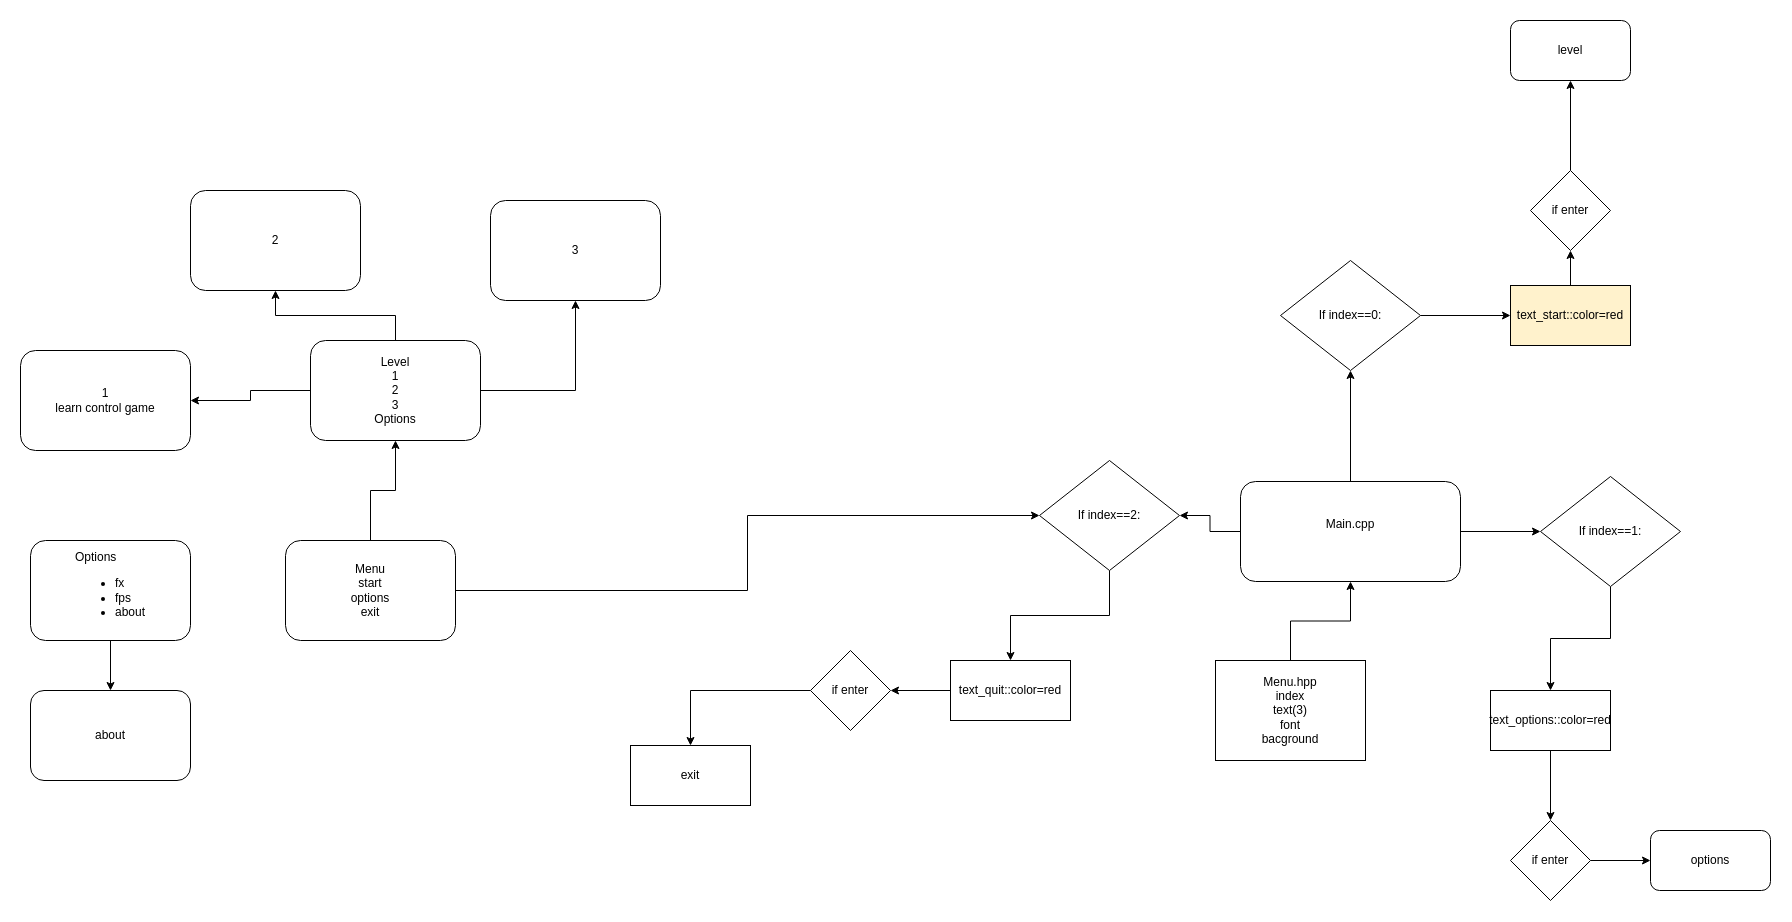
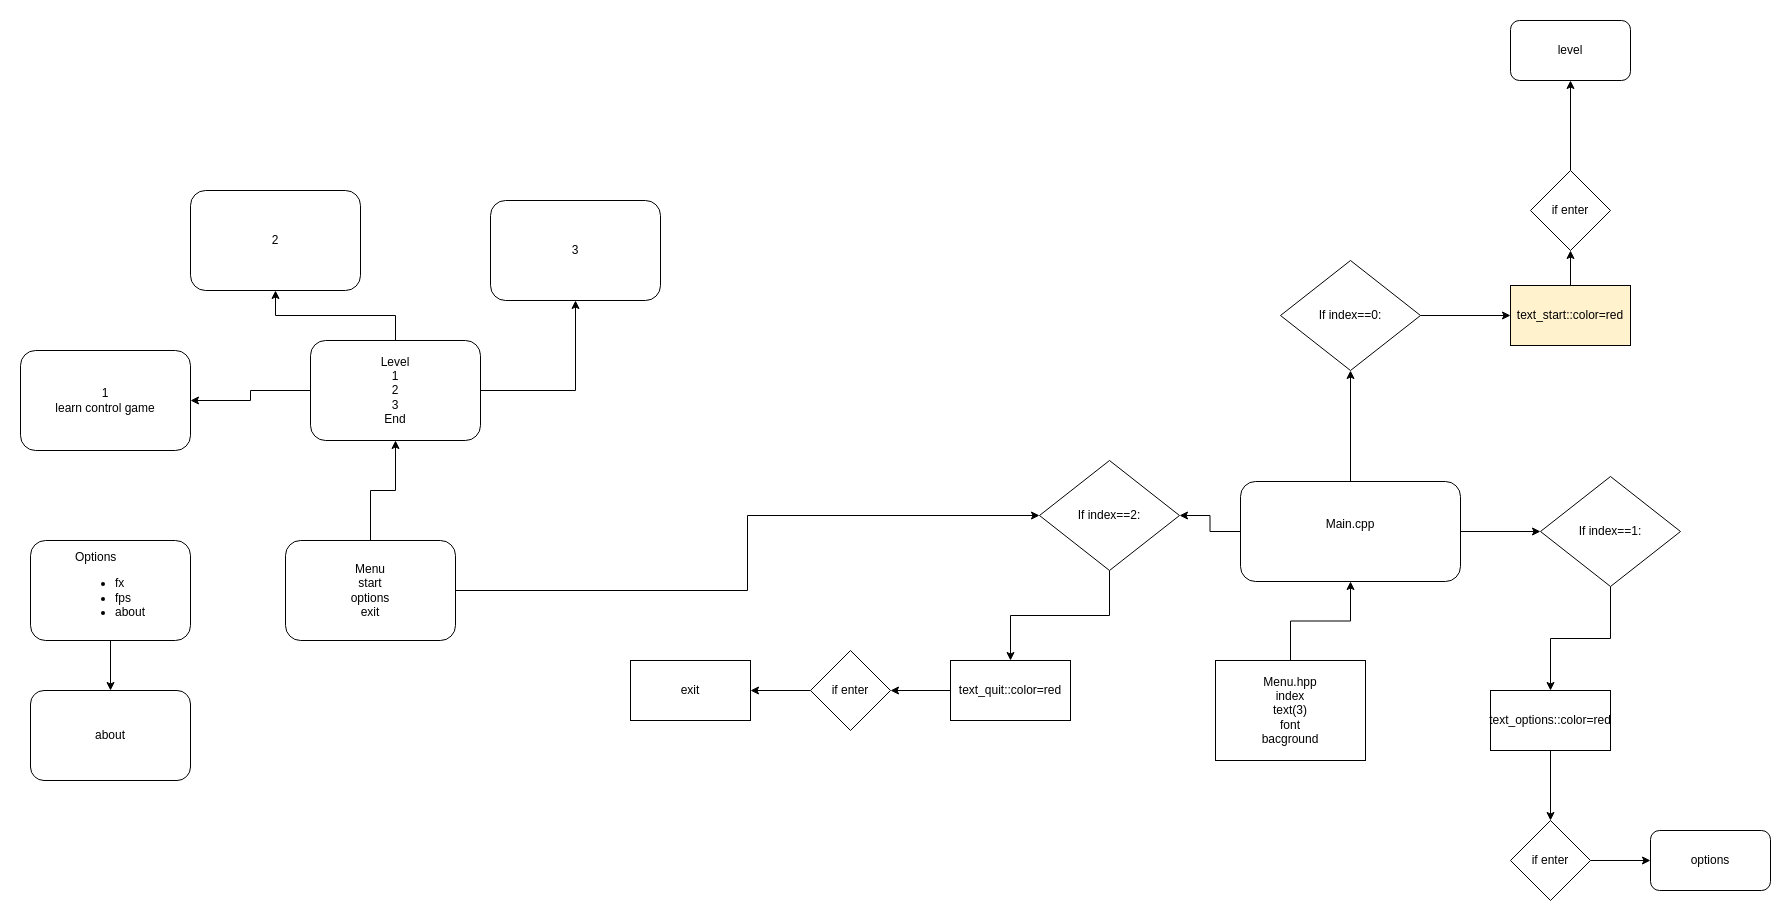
(396, 391) -> (396, 391)
(691, 776) -> (691, 691)
